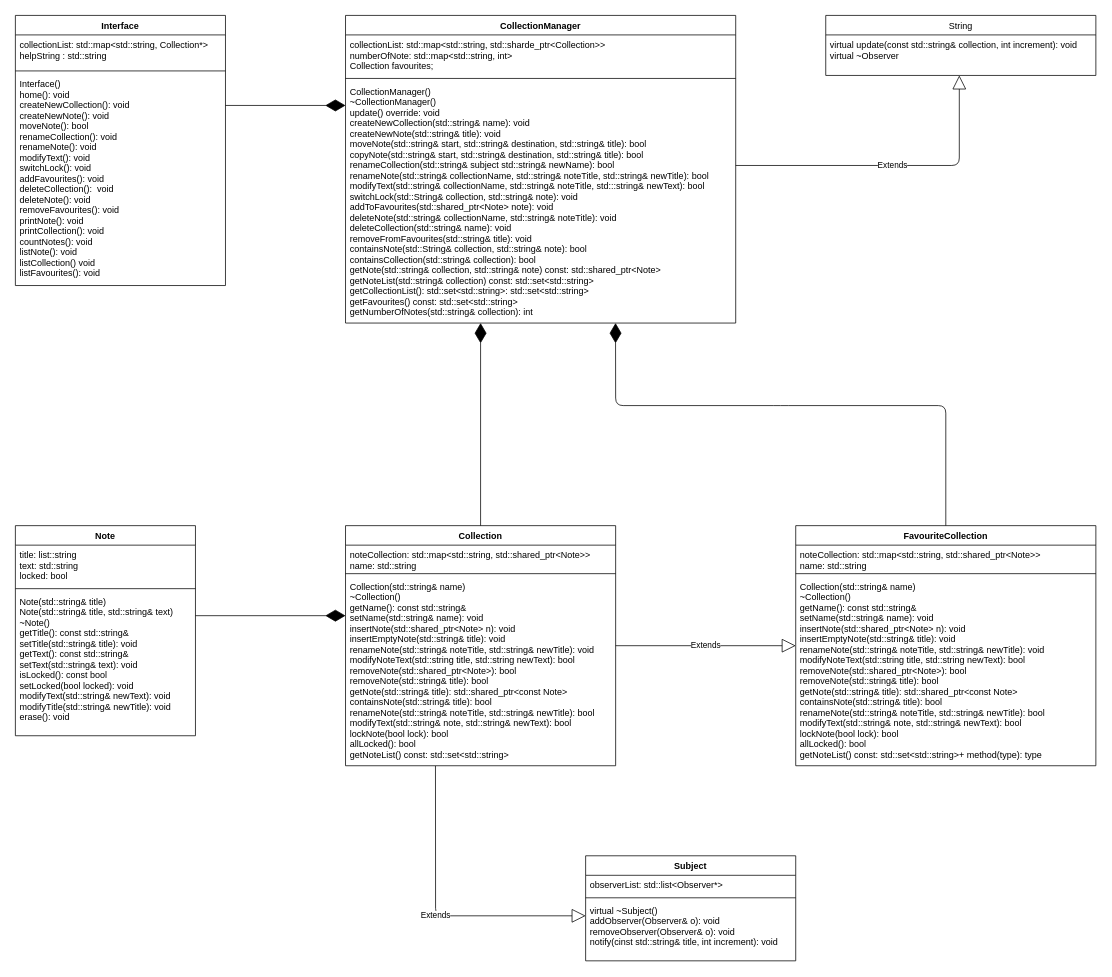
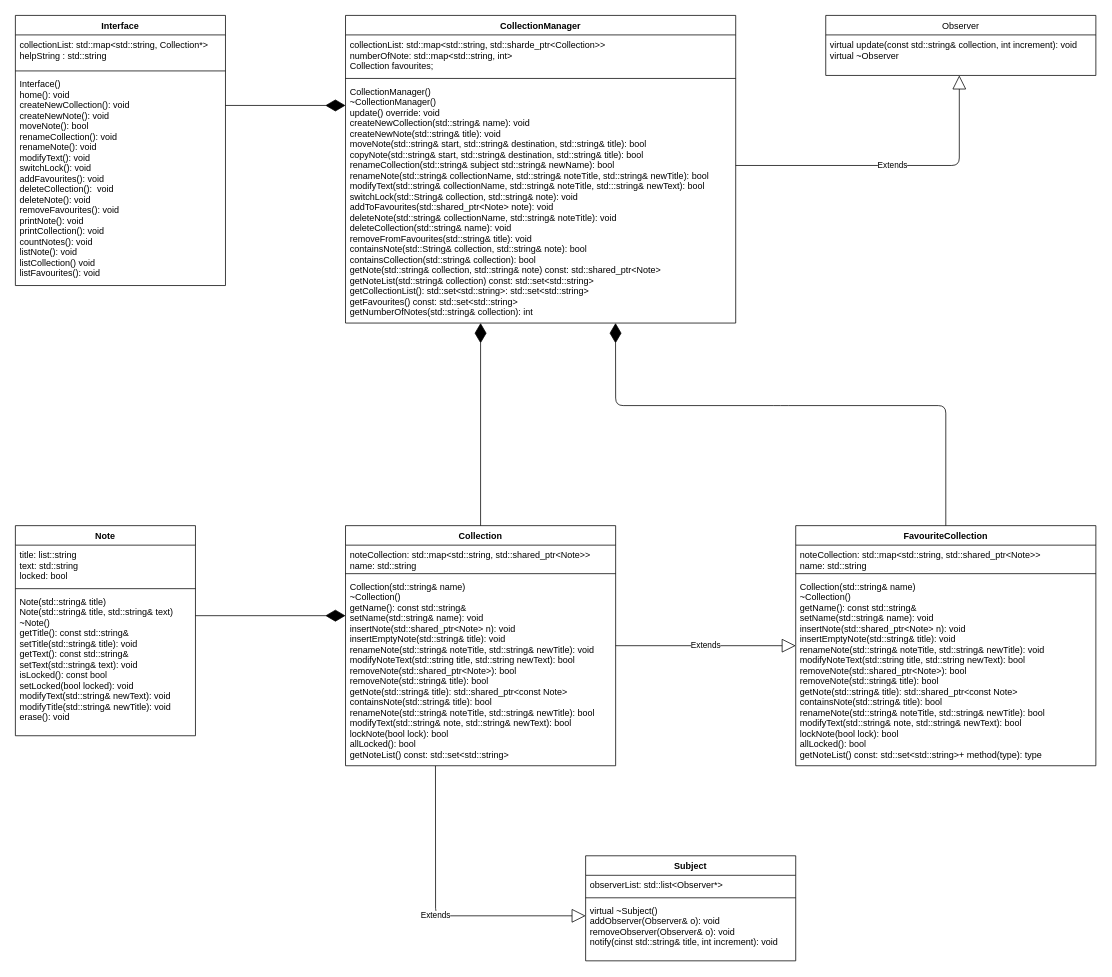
(960, 26) -> (960, 26)
